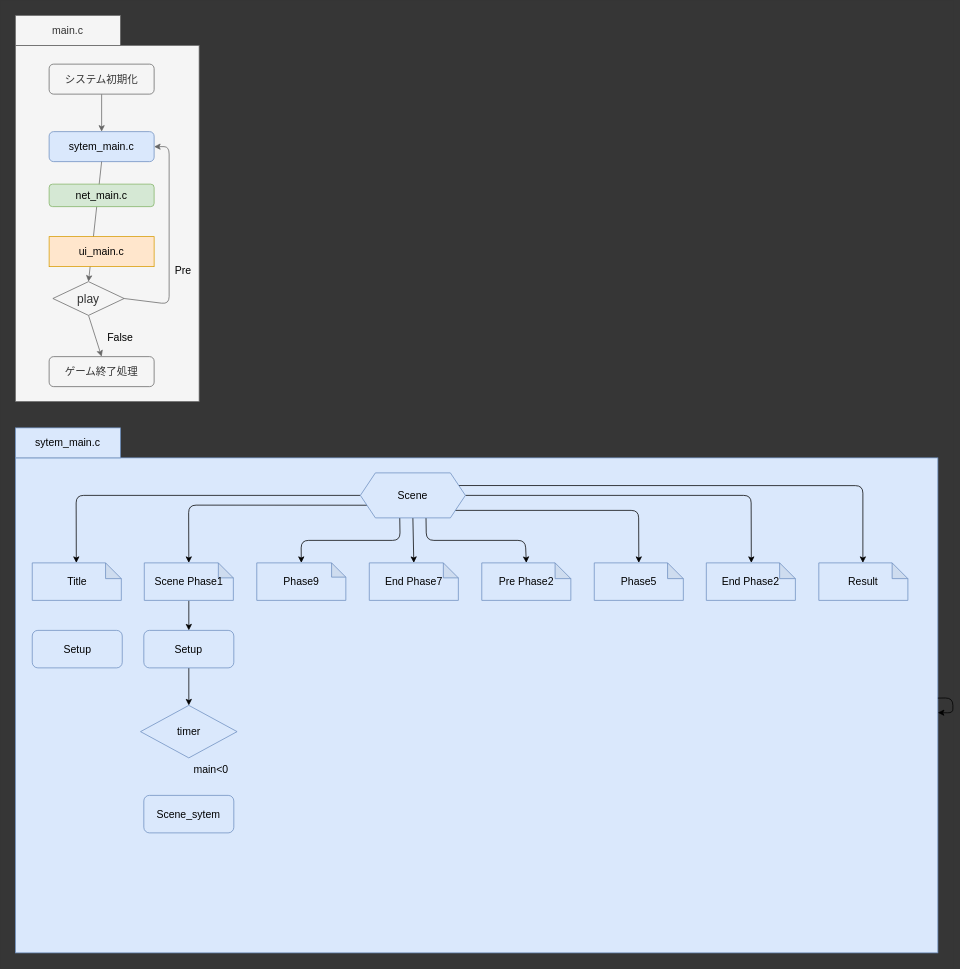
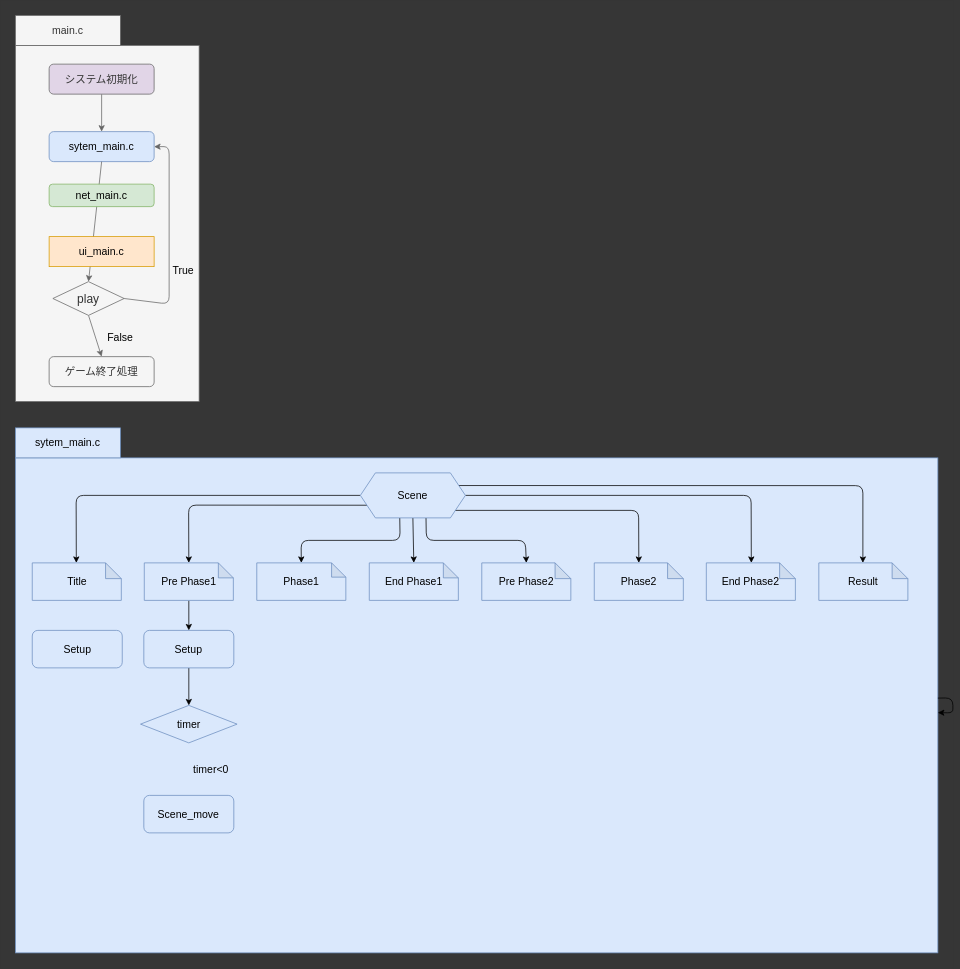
(102, 79) -> (102, 79)
(183, 270) -> (183, 270)
(189, 582) -> (189, 582)
(302, 582) -> (302, 582)
(414, 582) -> (414, 582)
(639, 582) -> (639, 582)
(189, 732) -> (189, 724)
(211, 769) -> (211, 769)
(189, 814) -> (189, 814)
